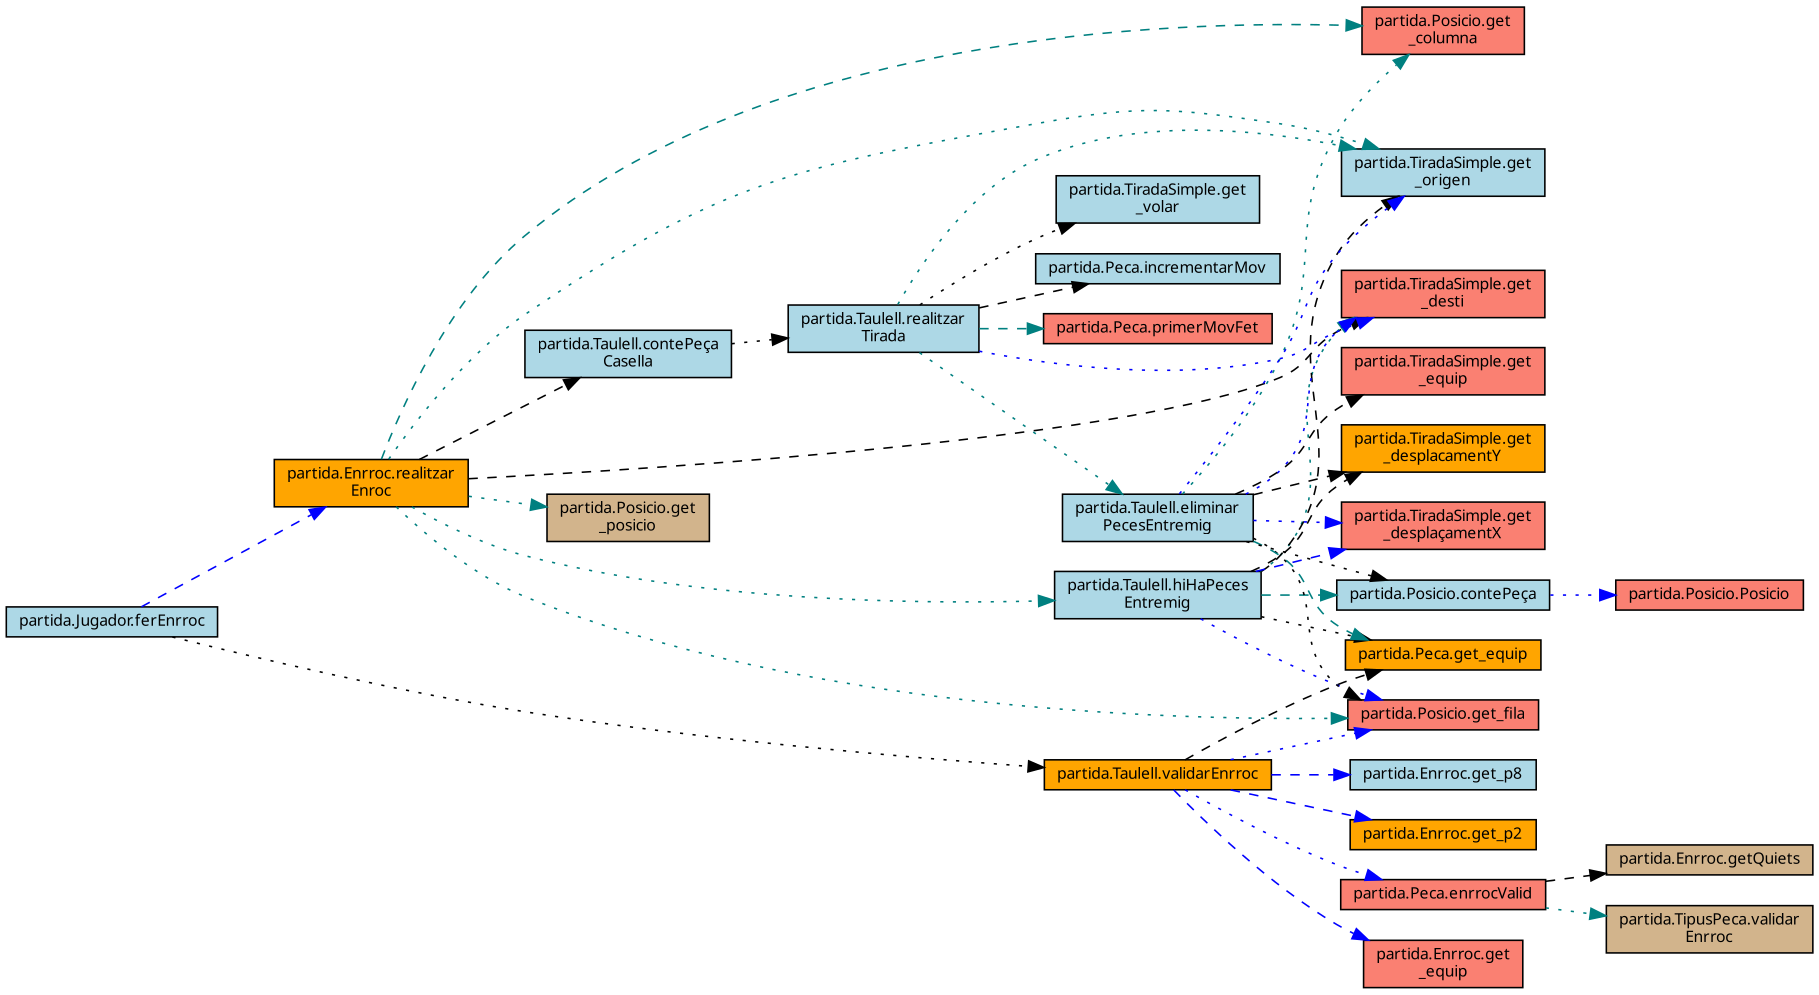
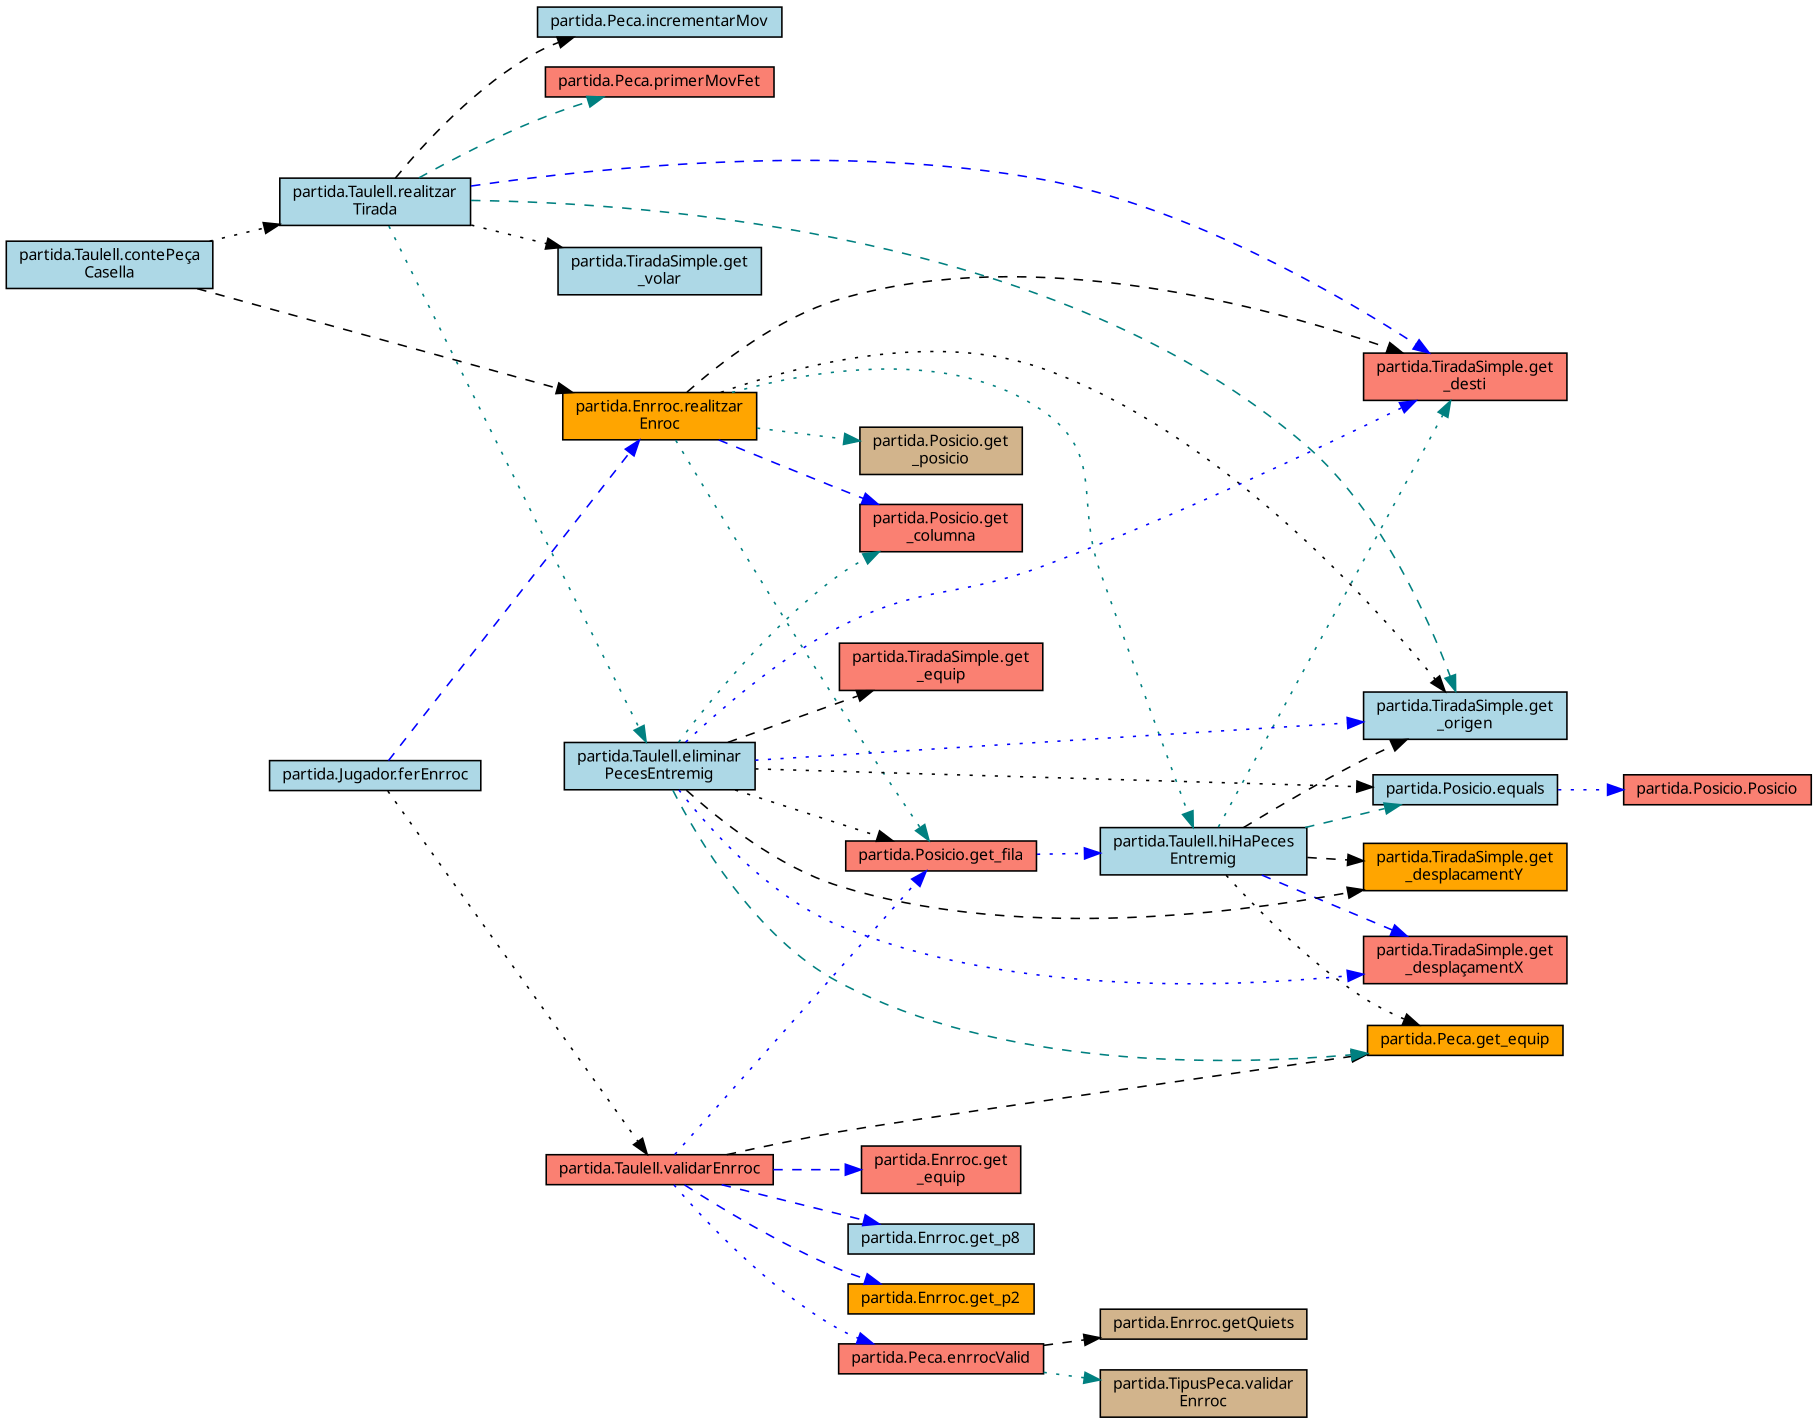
(787, 98) -> (791, 469)
(1086, 143) -> (1041, 297)
(830, 165) -> (1123, 406)
(1172, 370) -> (962, 168)
(492, 422) -> (377, 338)
(1443, 595) -> (1465, 790)
(1282, 661) -> (1061, 854)
(1158, 775) -> (660, 1170)
